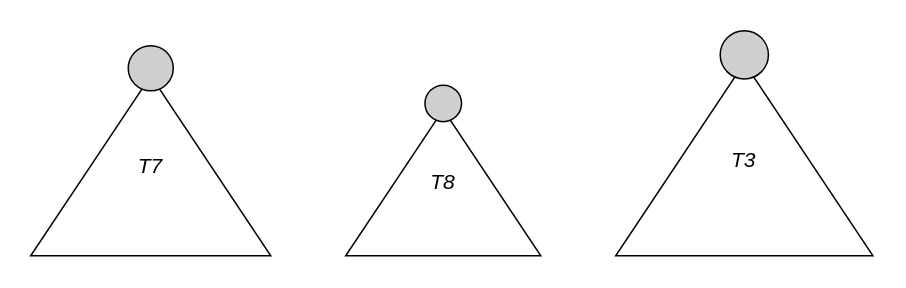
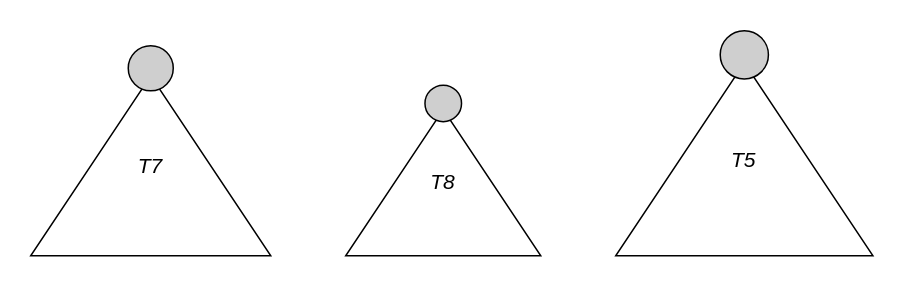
(744, 160) -> (744, 160)
